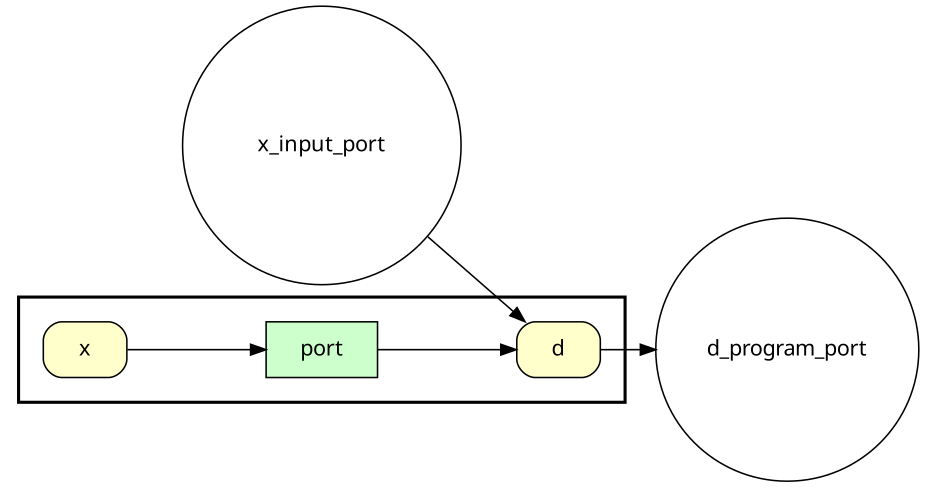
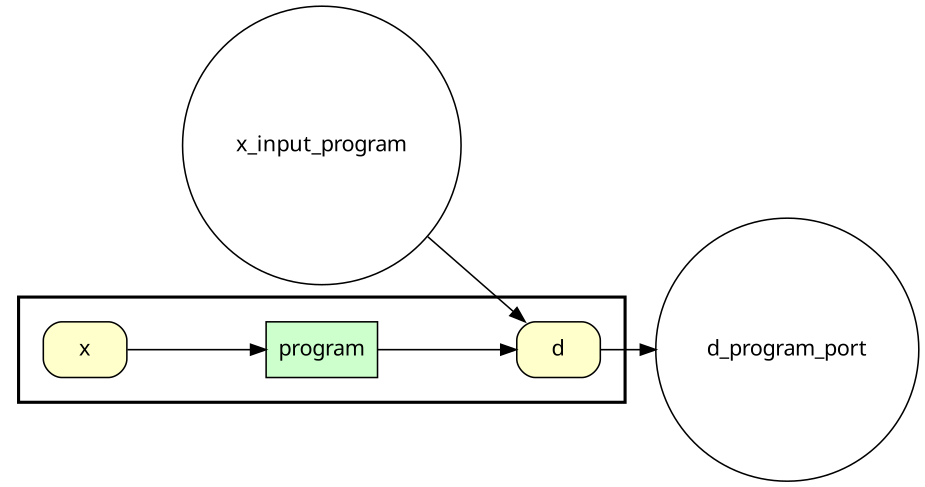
(322, 145) -> (322, 145)
(322, 350) -> (322, 350)
